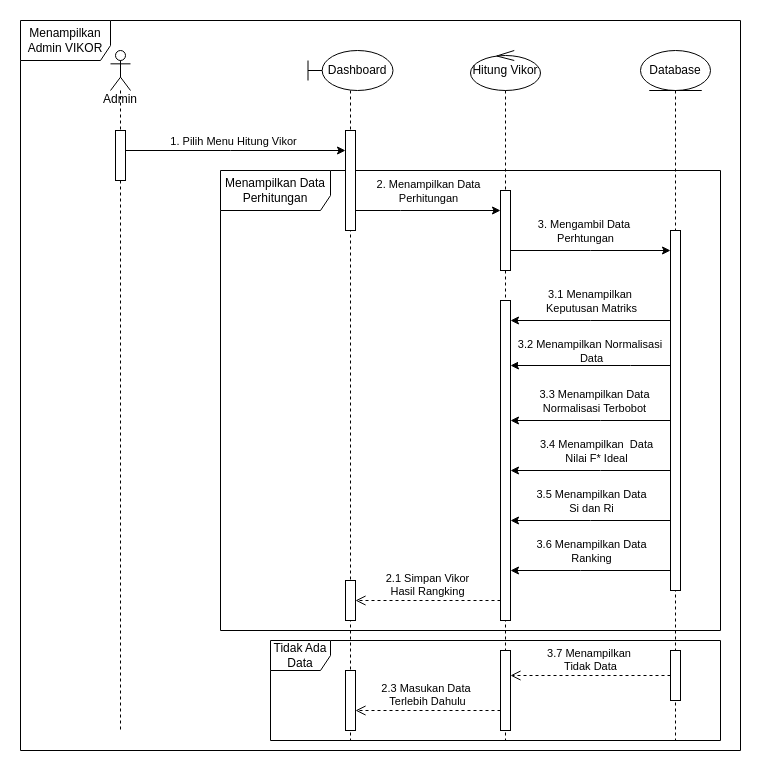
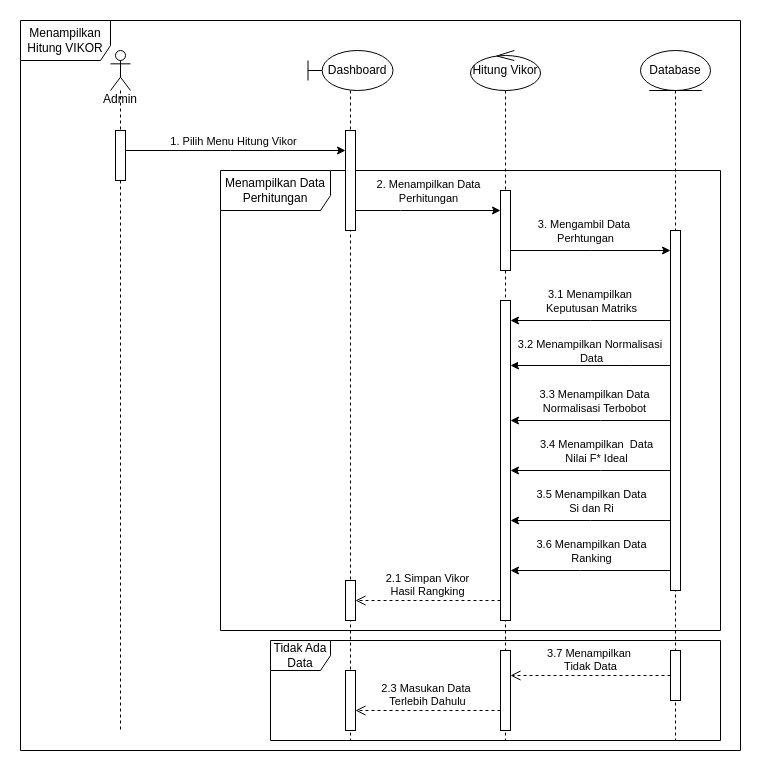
(66, 41) -> (66, 41)
